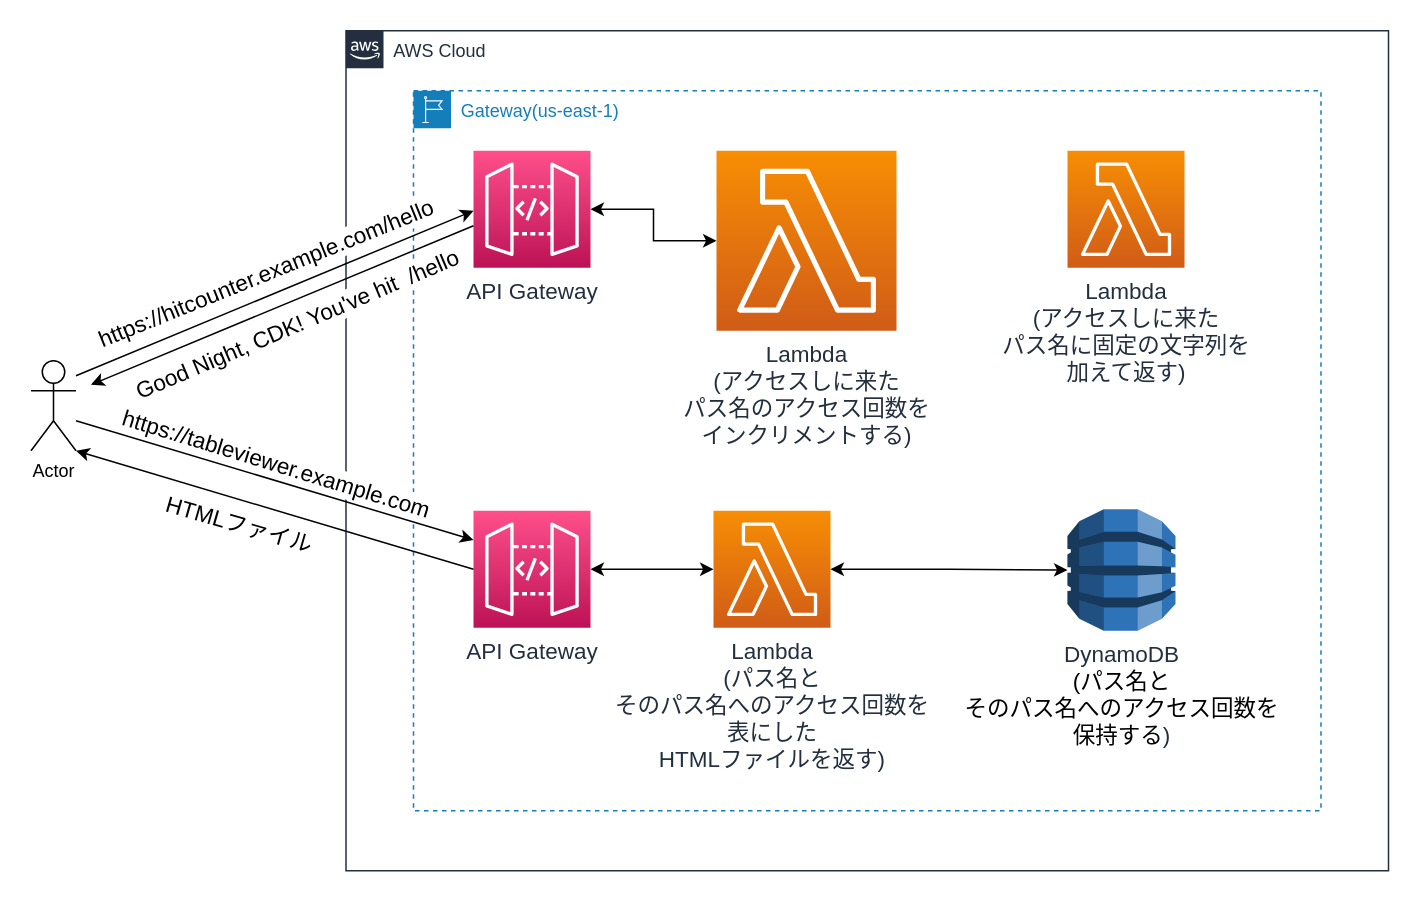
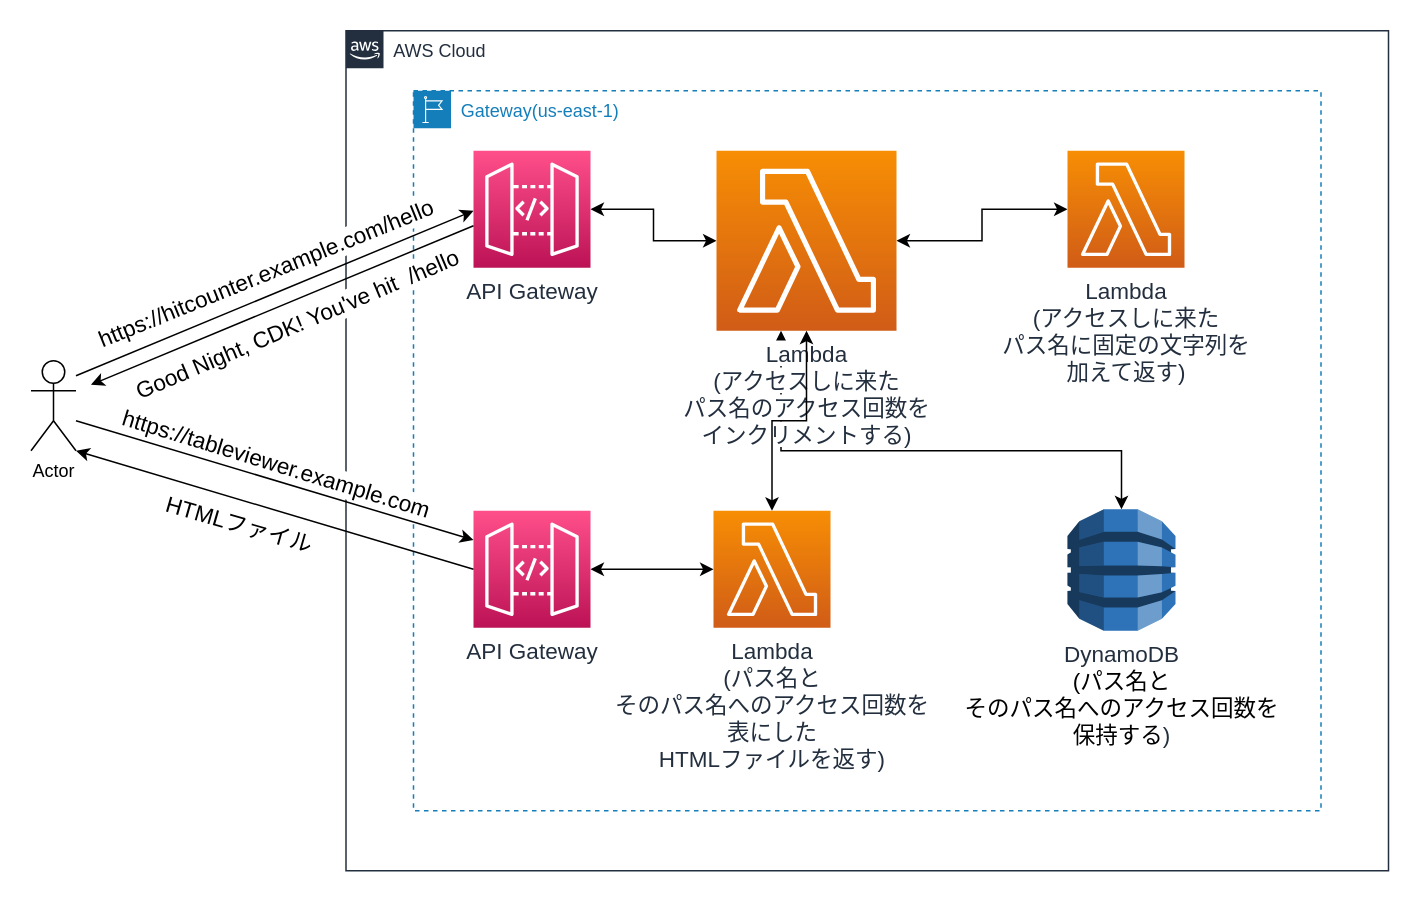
none -> (982, 226)
none -> (972, 451)
(949, 569) -> (778, 421)
